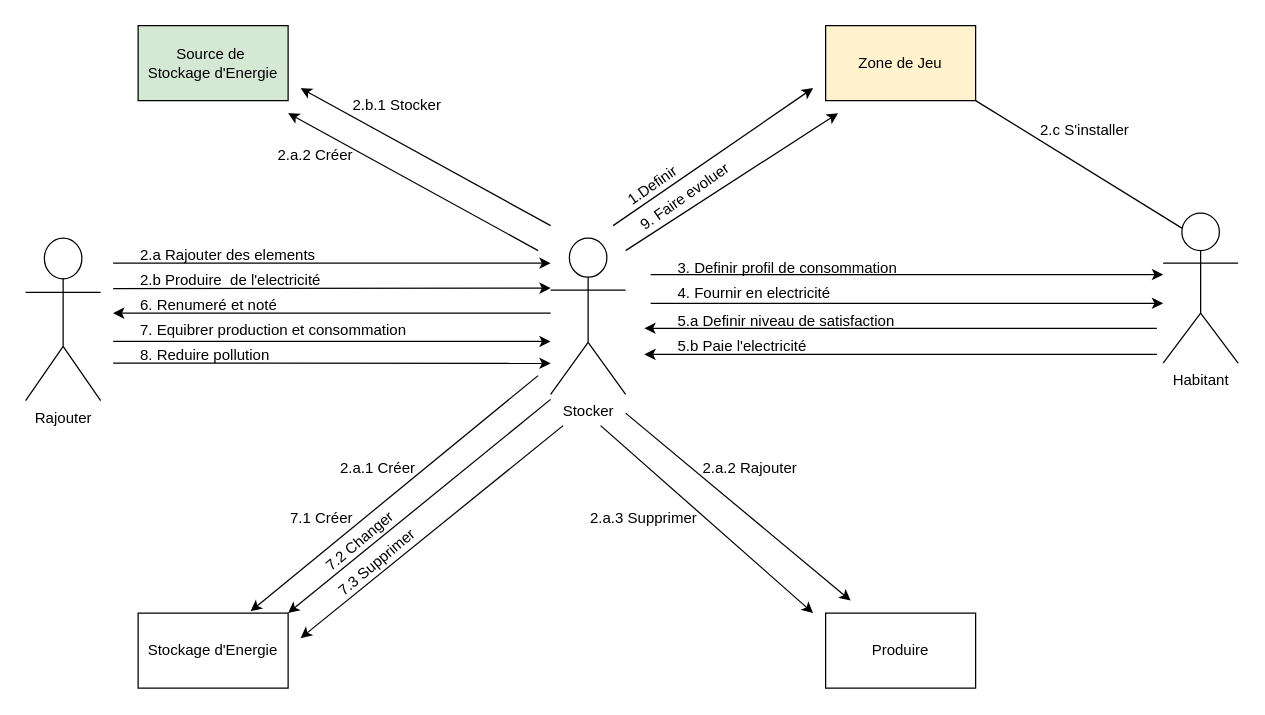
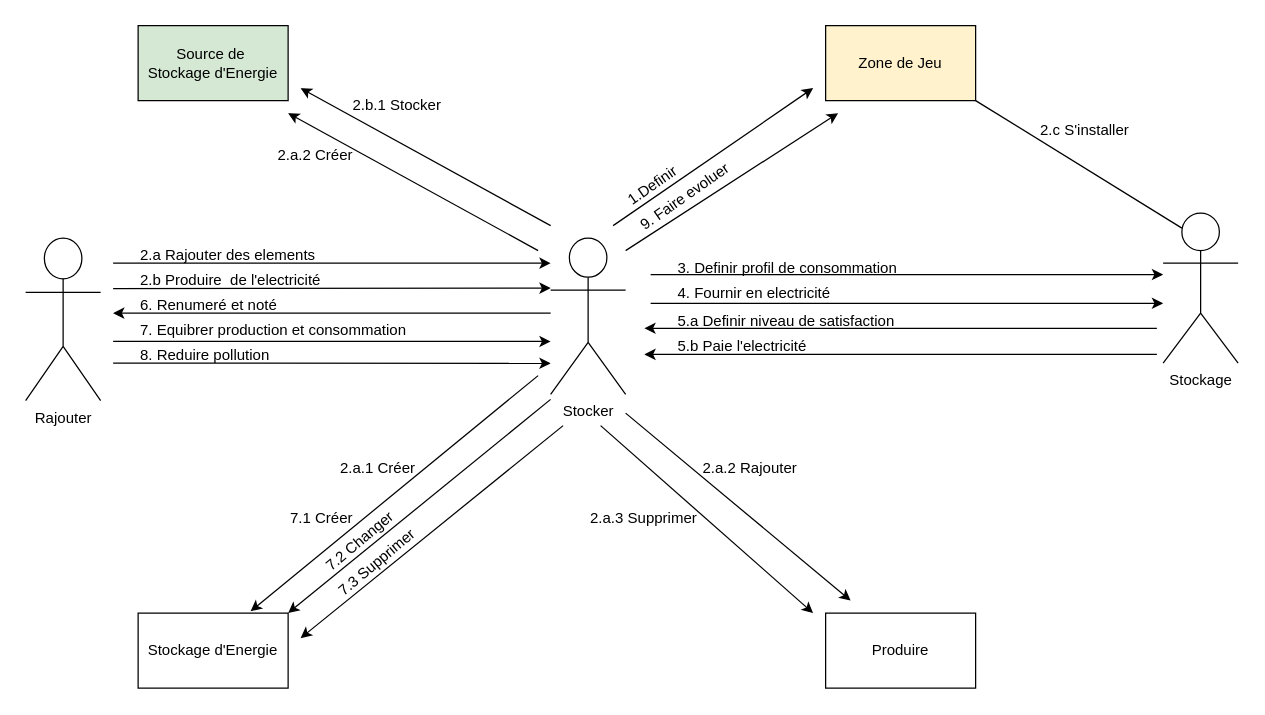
(1201, 381) -> (1201, 381)
